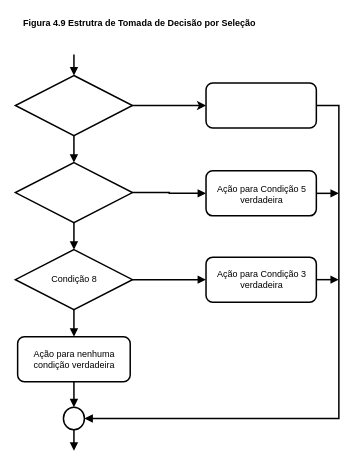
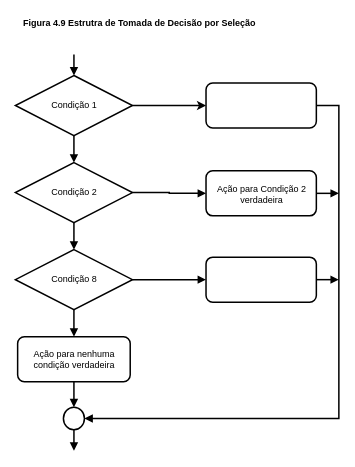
none -> (74, 105)
none -> (74, 192)
(262, 195) -> (262, 195)
(261, 279) -> none
